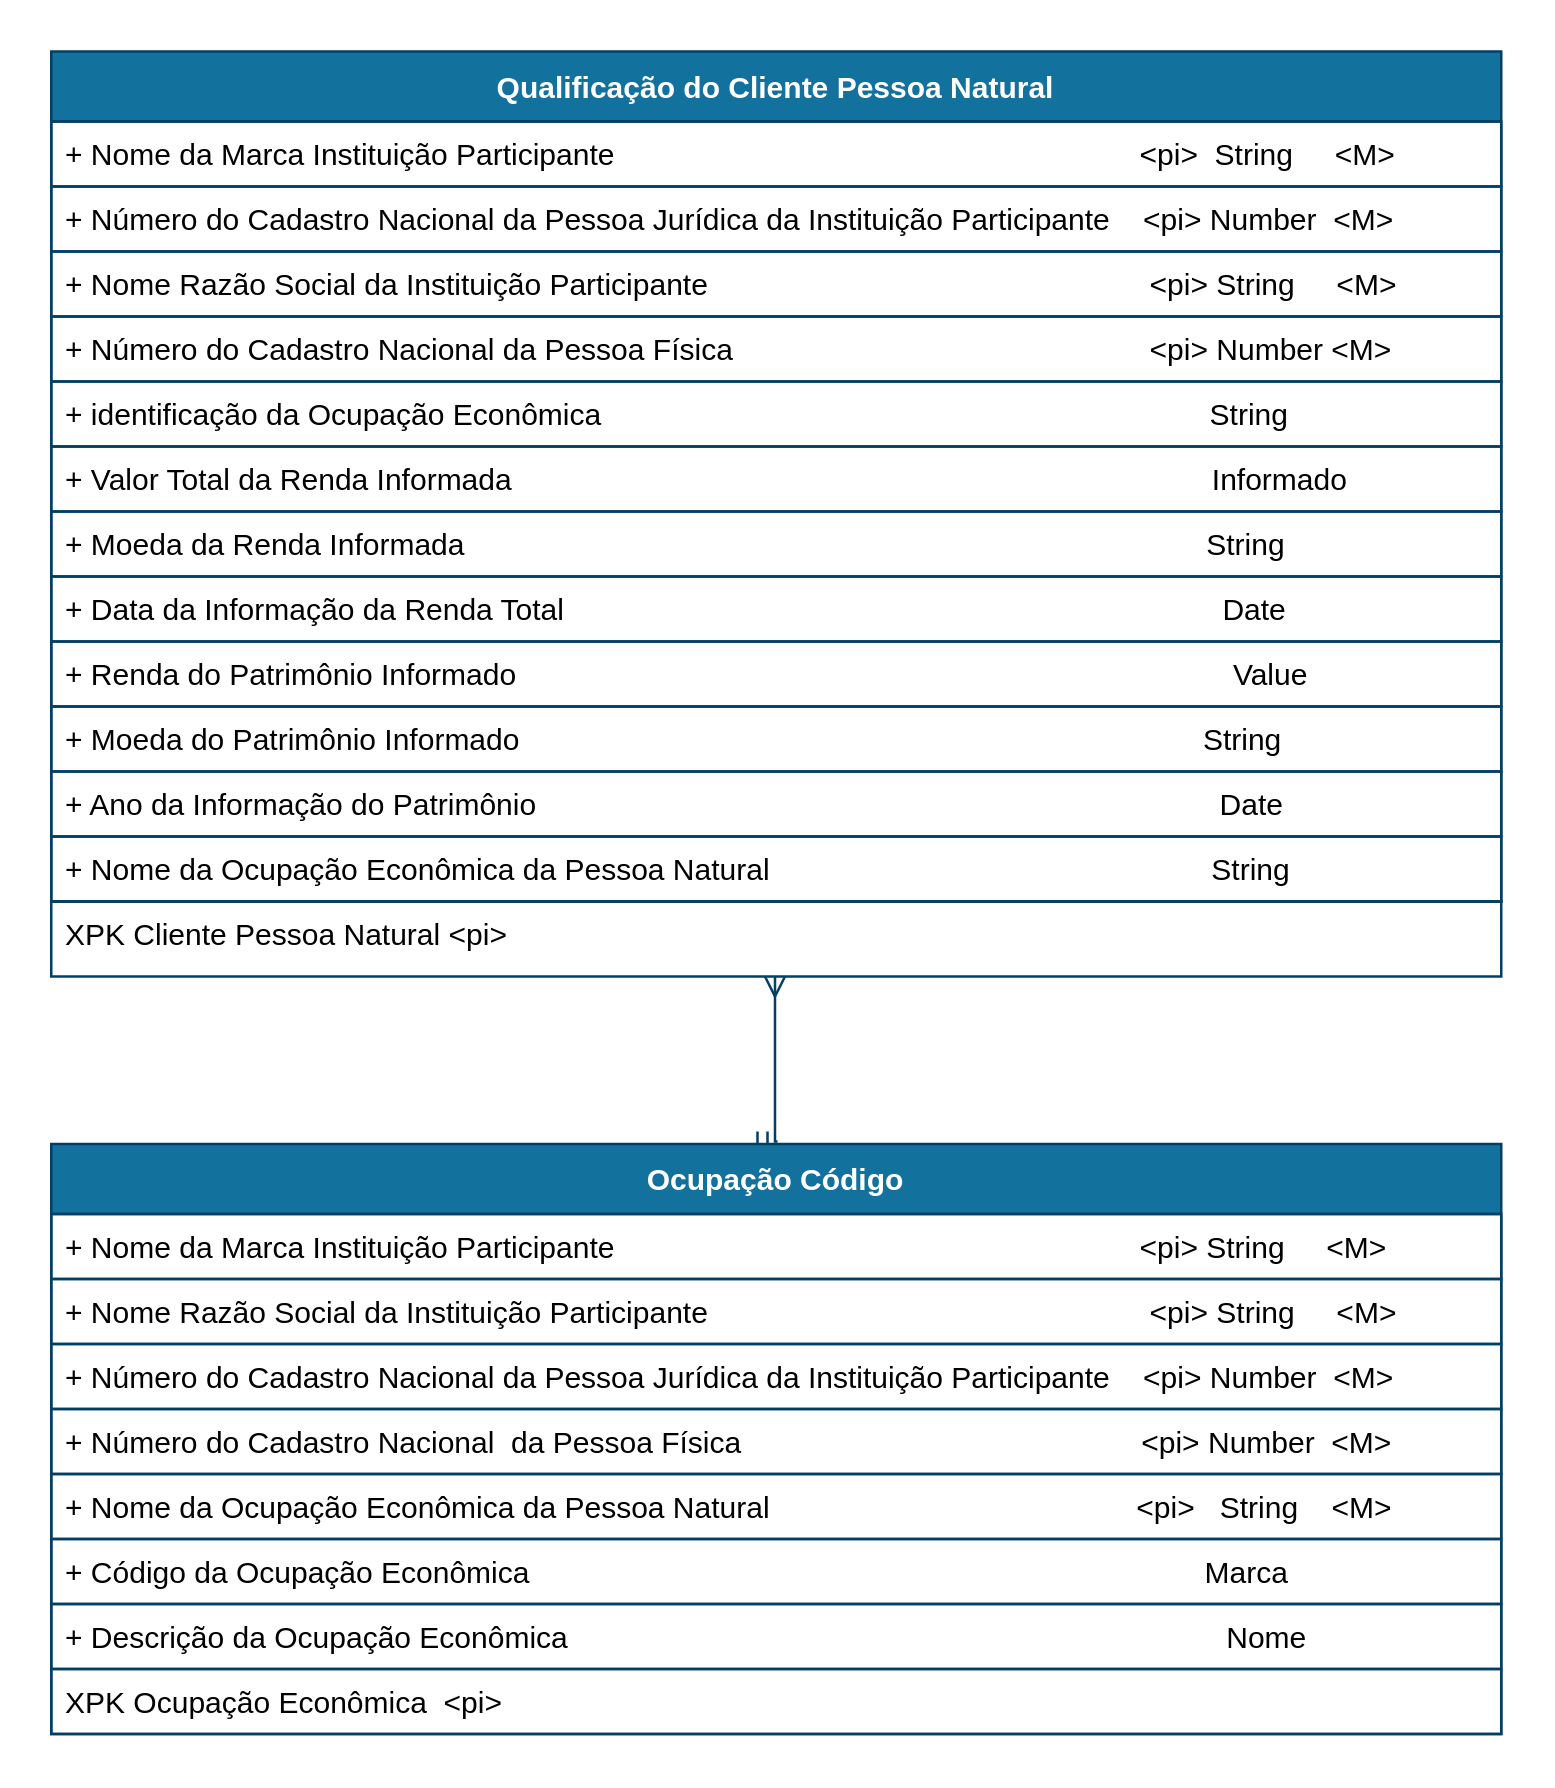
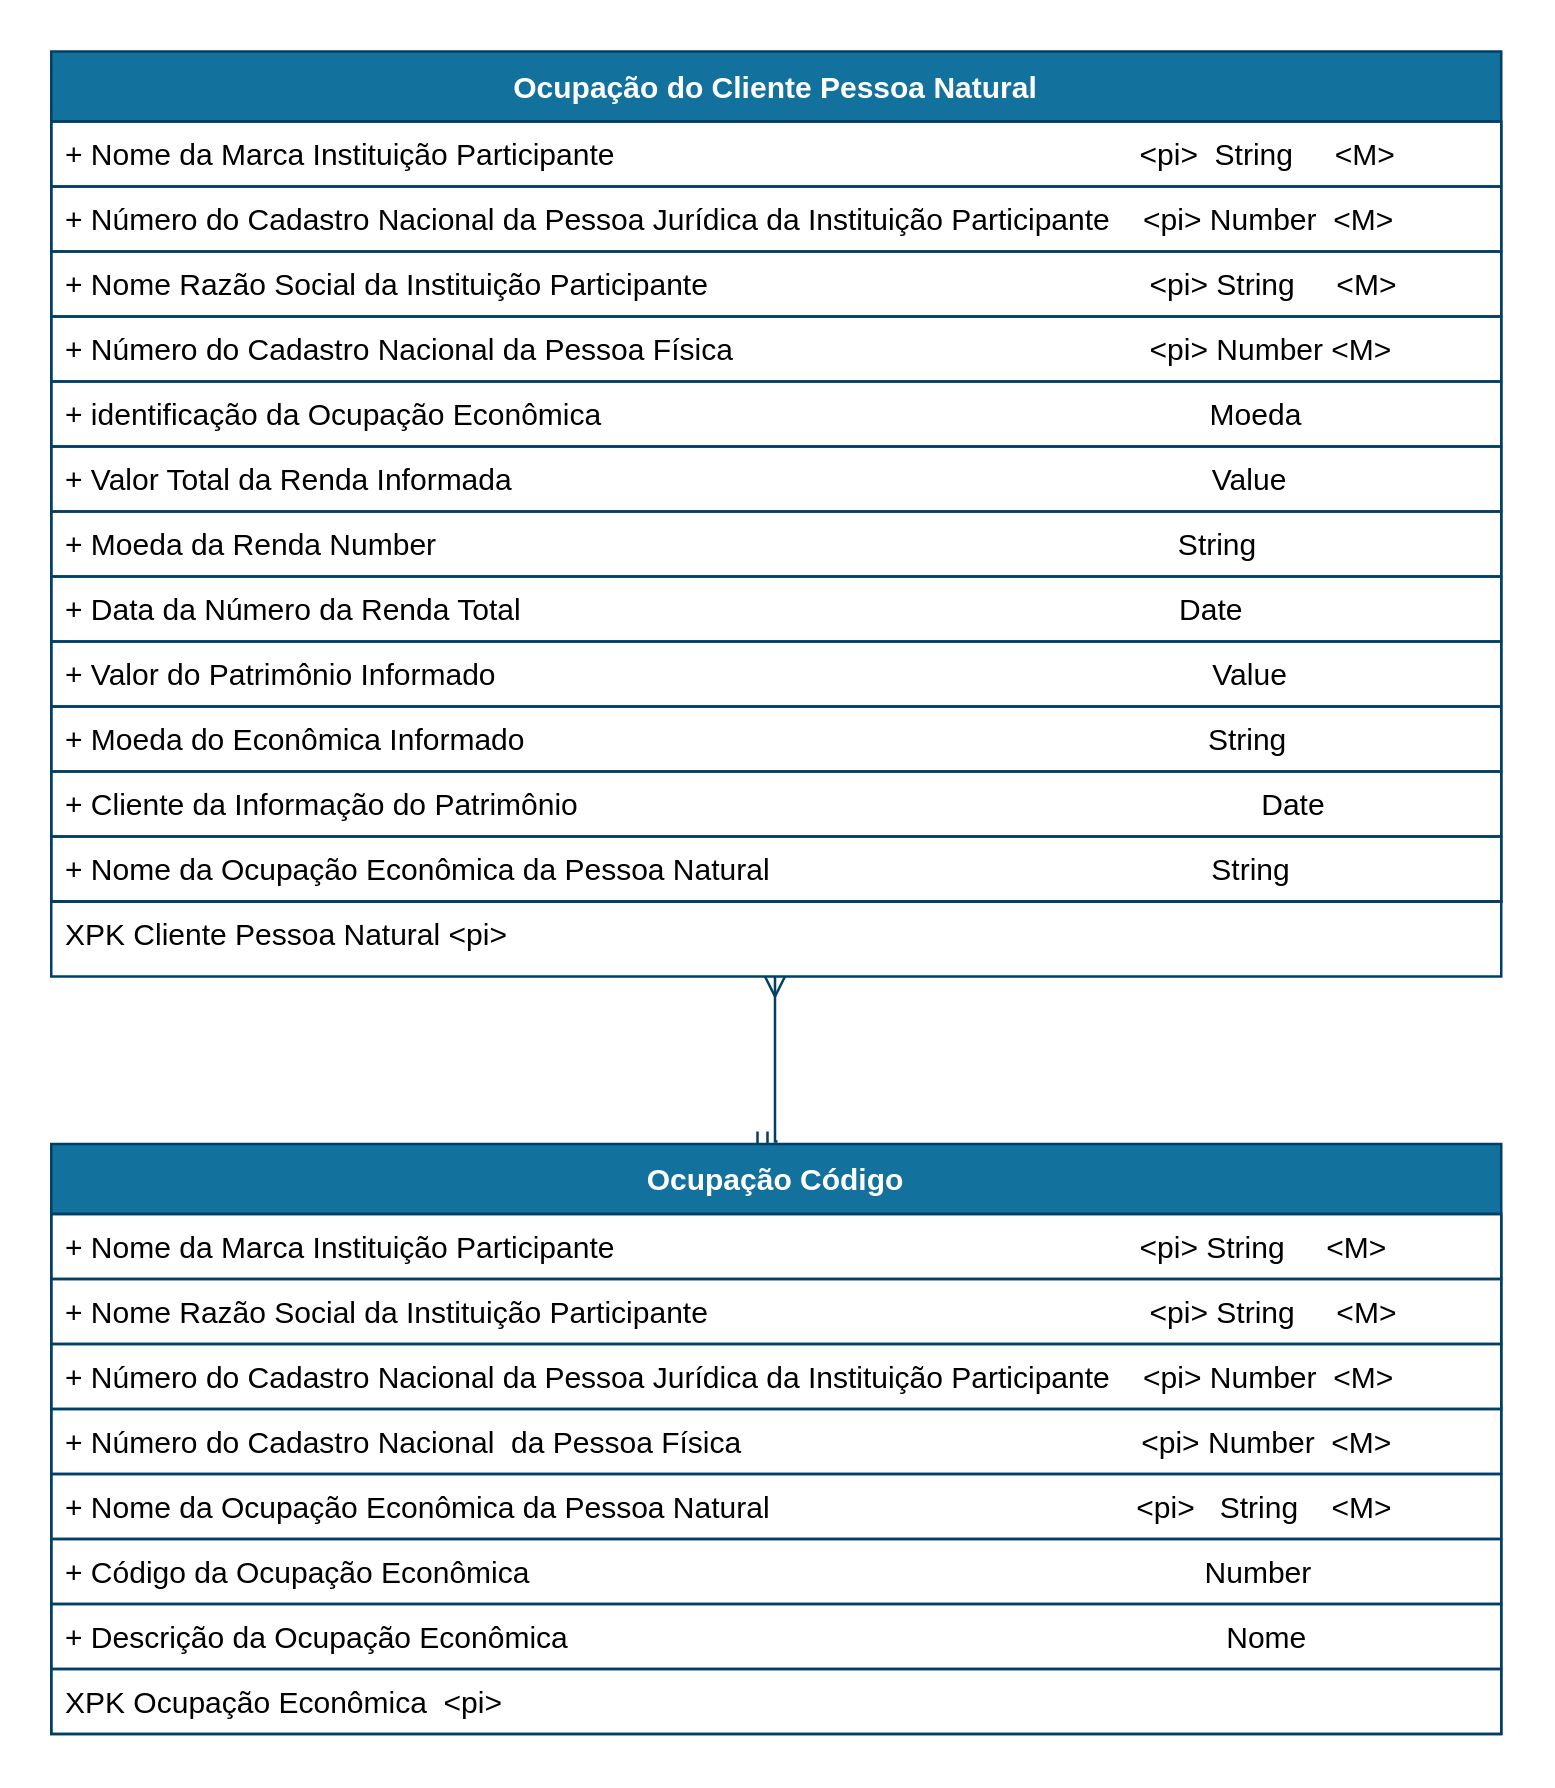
(775, 88) -> (775, 88)
(864, 415) -> (859, 415)
(924, 480) -> (886, 480)
(890, 545) -> (865, 545)
(877, 610) -> (843, 610)
(895, 675) -> (891, 675)
(877, 740) -> (873, 740)
(877, 805) -> (903, 805)
(860, 1573) -> (868, 1573)
